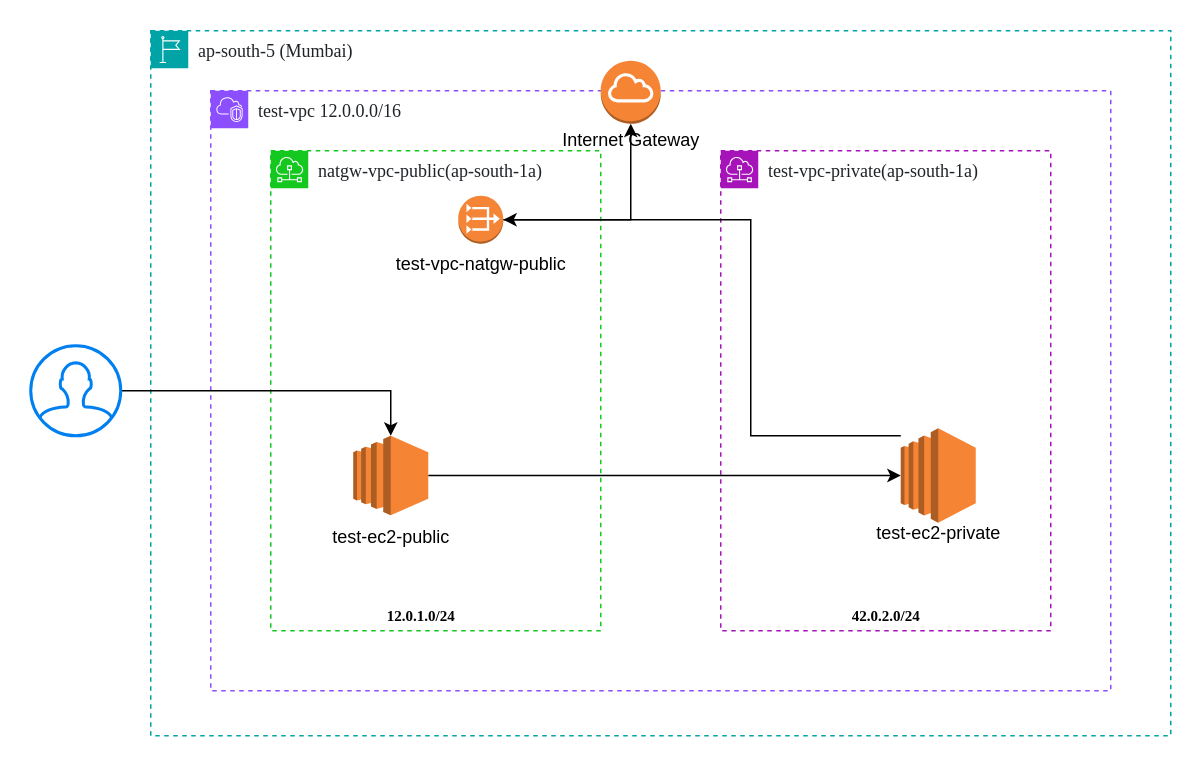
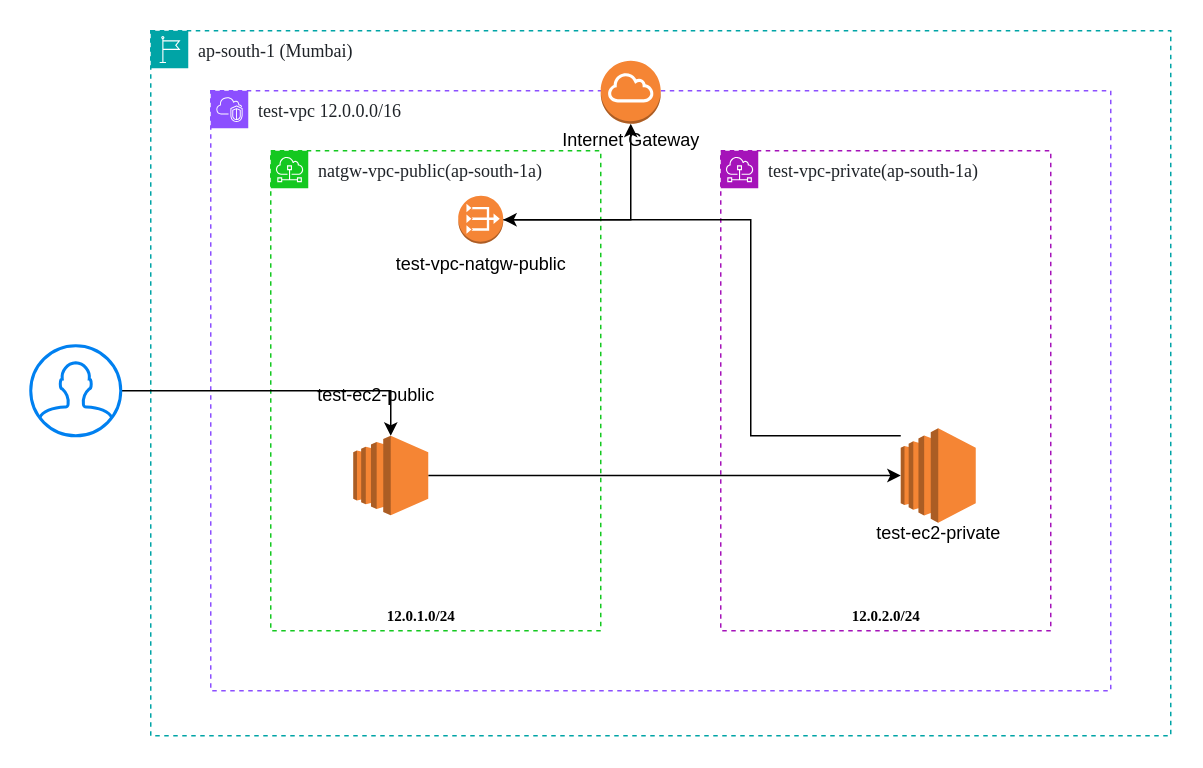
(290, 52) -> (290, 52)
(391, 538) -> (376, 395)
(887, 616) -> (887, 616)
